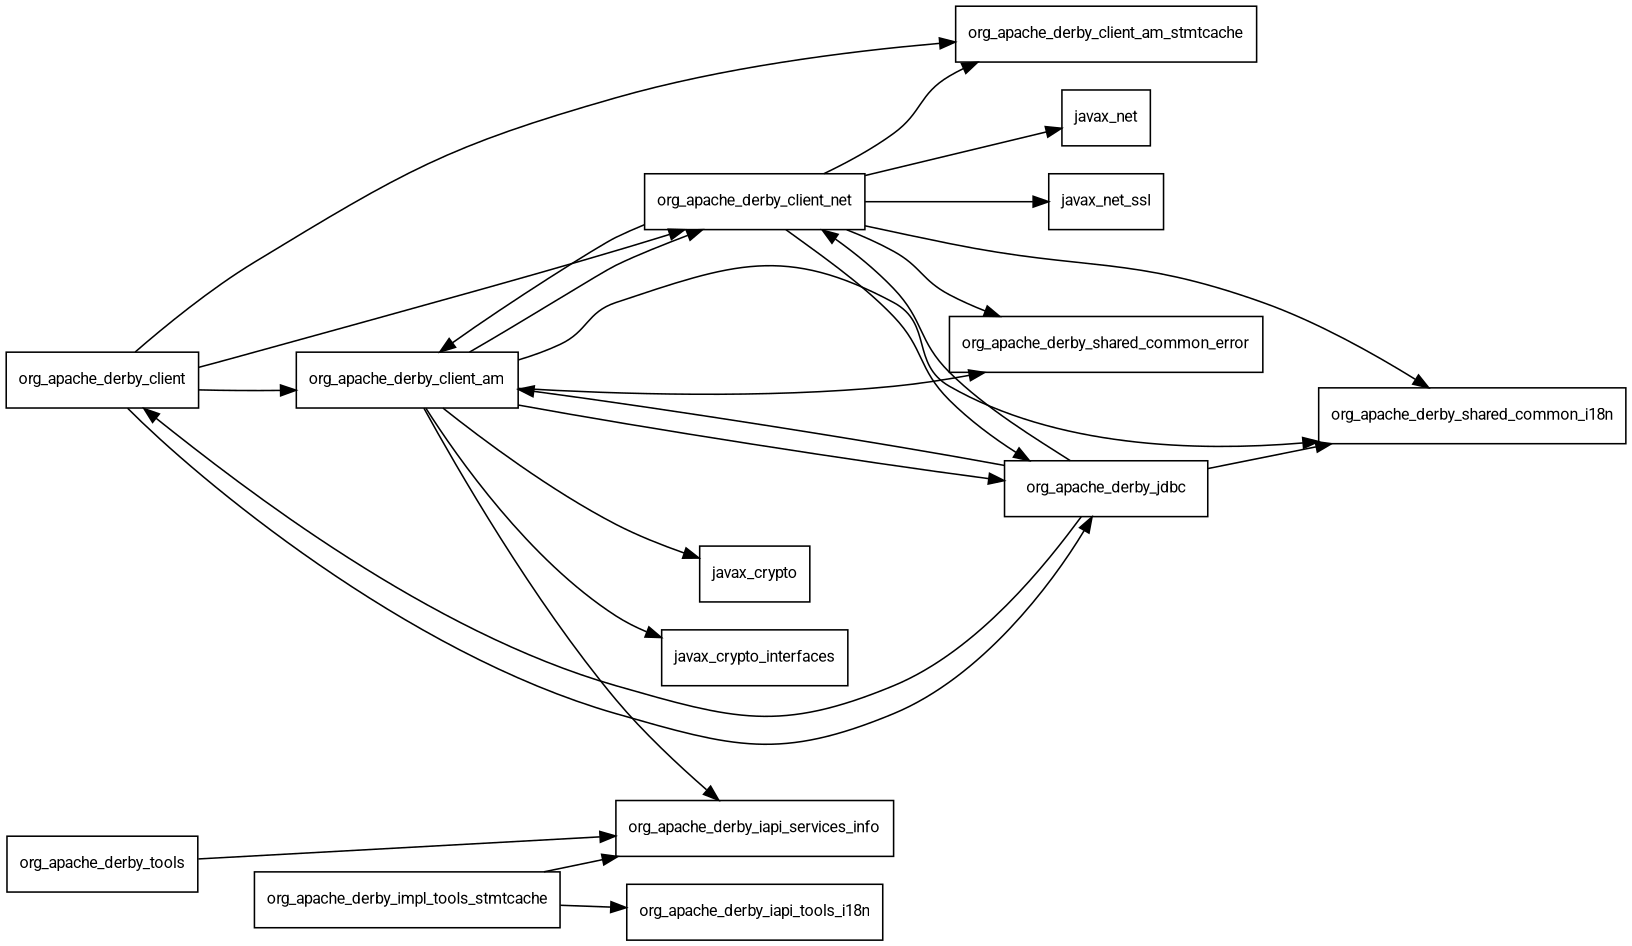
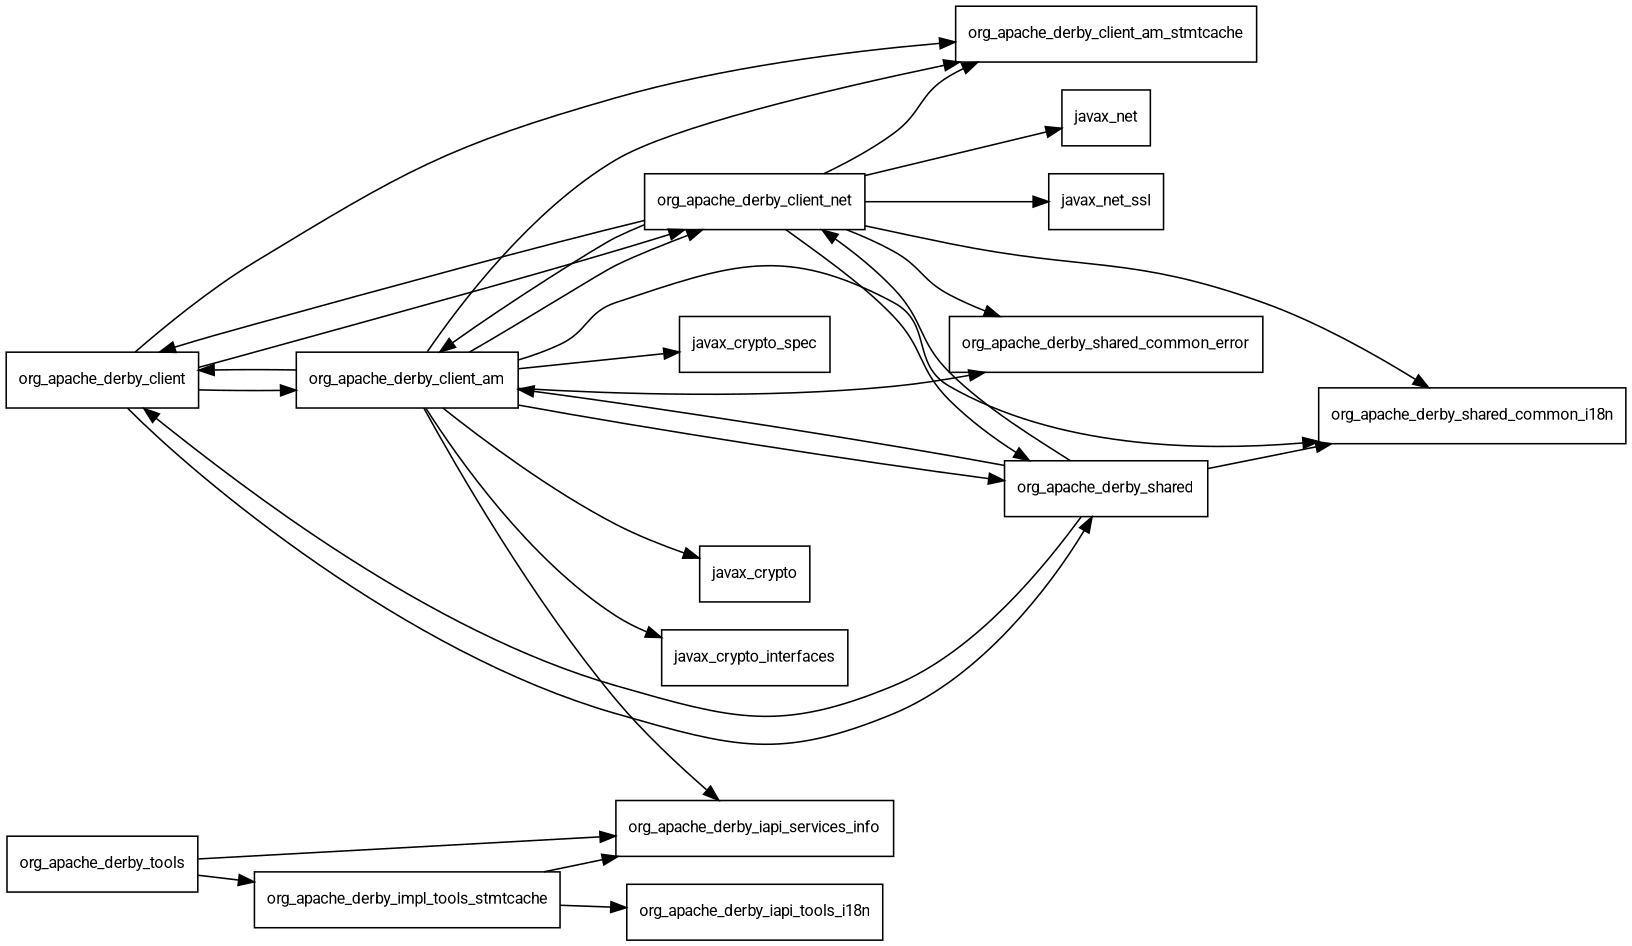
none -> (648, 145)
none -> (409, 282)
none -> (755, 344)
none -> (255, 370)
(1106, 489) -> (1106, 489)
none -> (218, 878)
